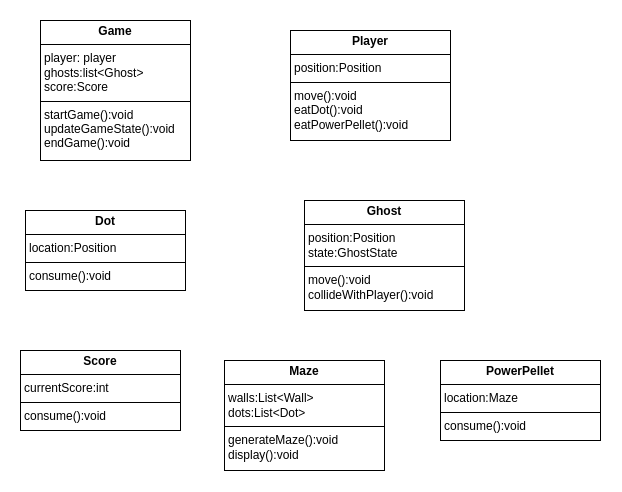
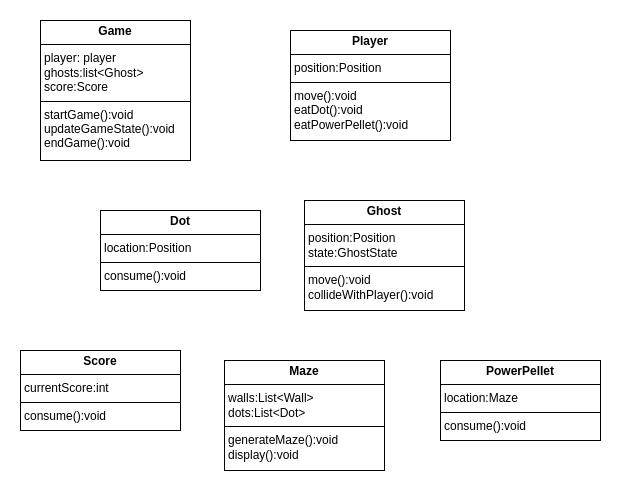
(106, 251) -> (181, 251)
